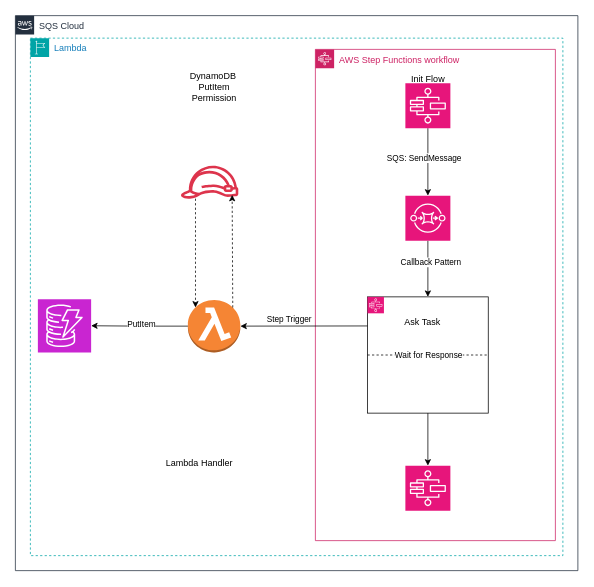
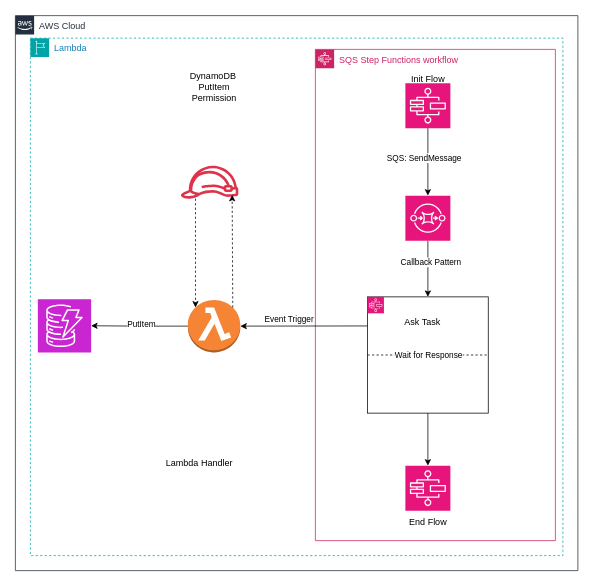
(60, 26) -> (60, 26)
(402, 60) -> (402, 60)
(290, 319) -> (290, 319)
none -> (428, 522)
